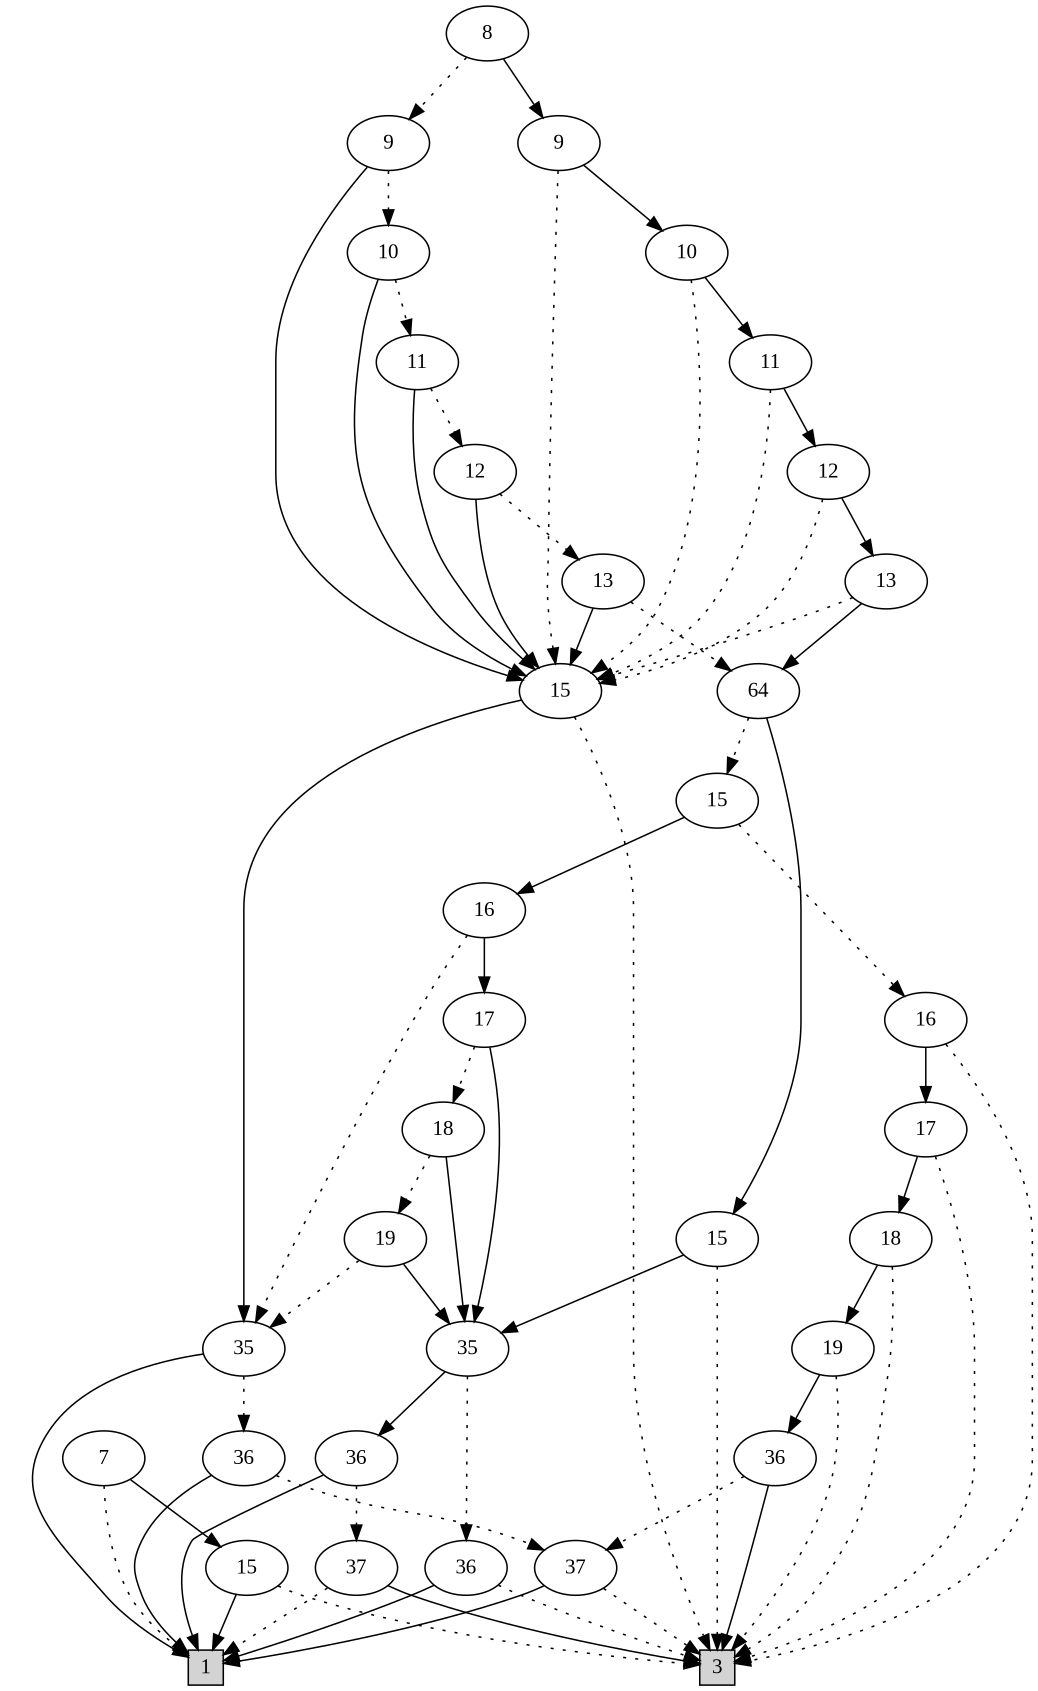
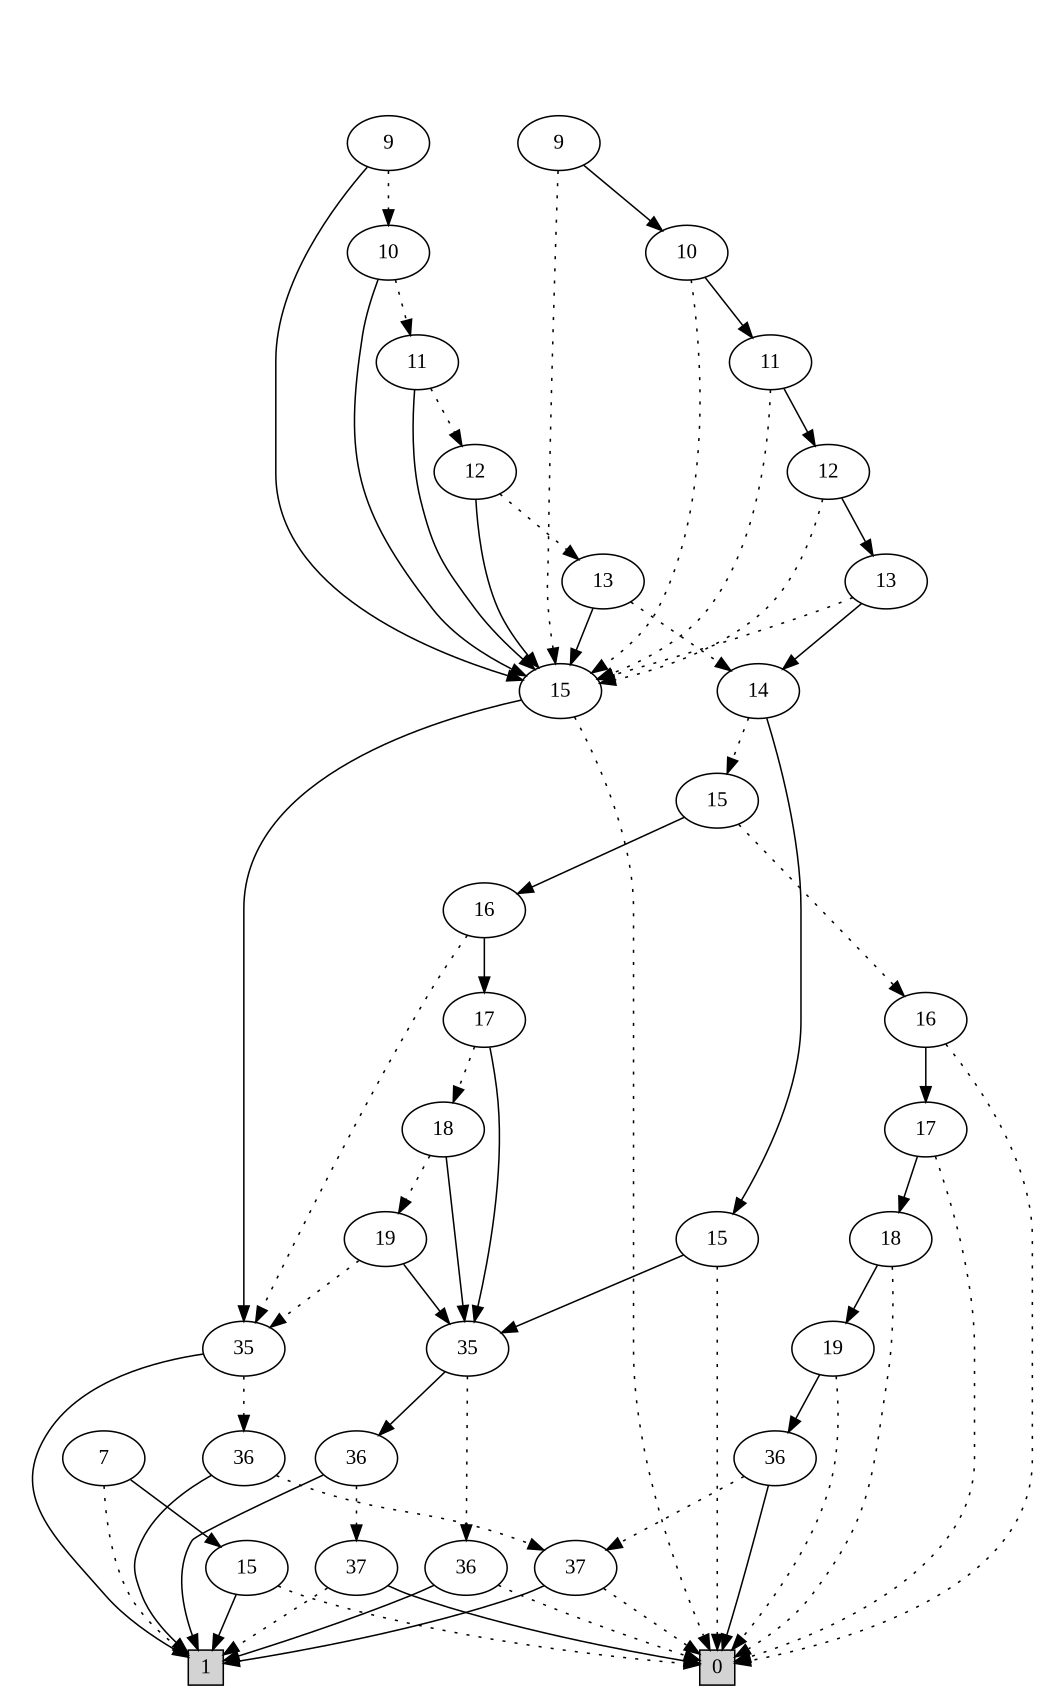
(487, 33) -> none
(758, 691) -> (758, 691)
(717, 1668) -> (717, 1668)
